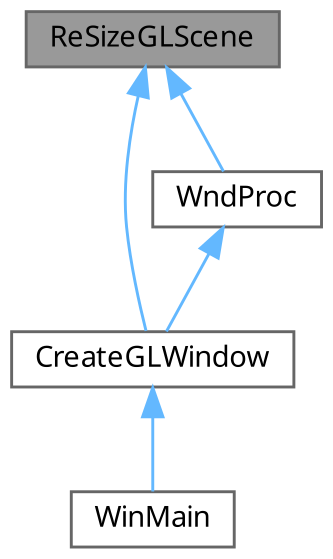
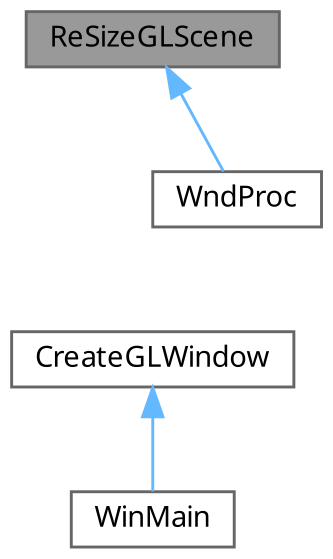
(126, 214) -> none
(188, 293) -> none
